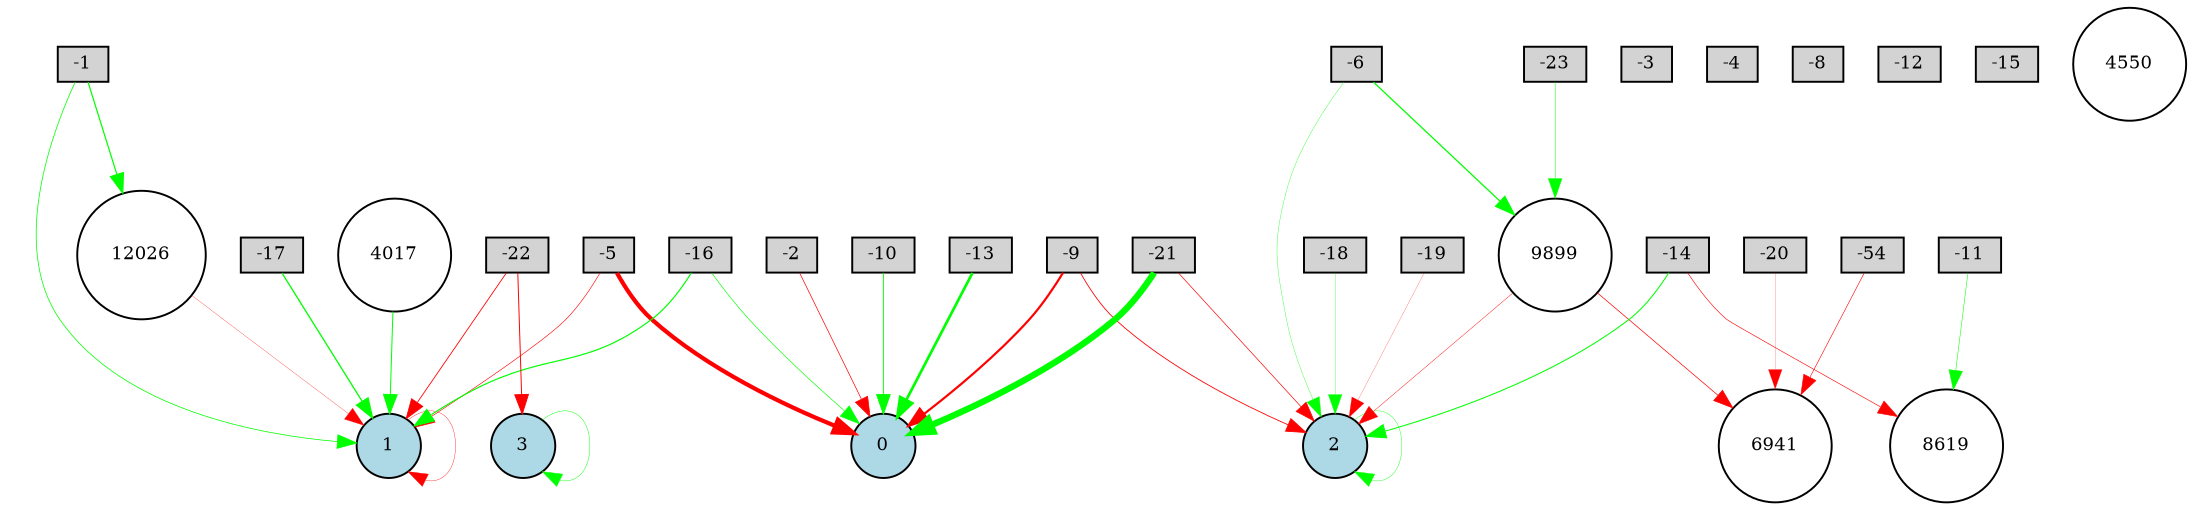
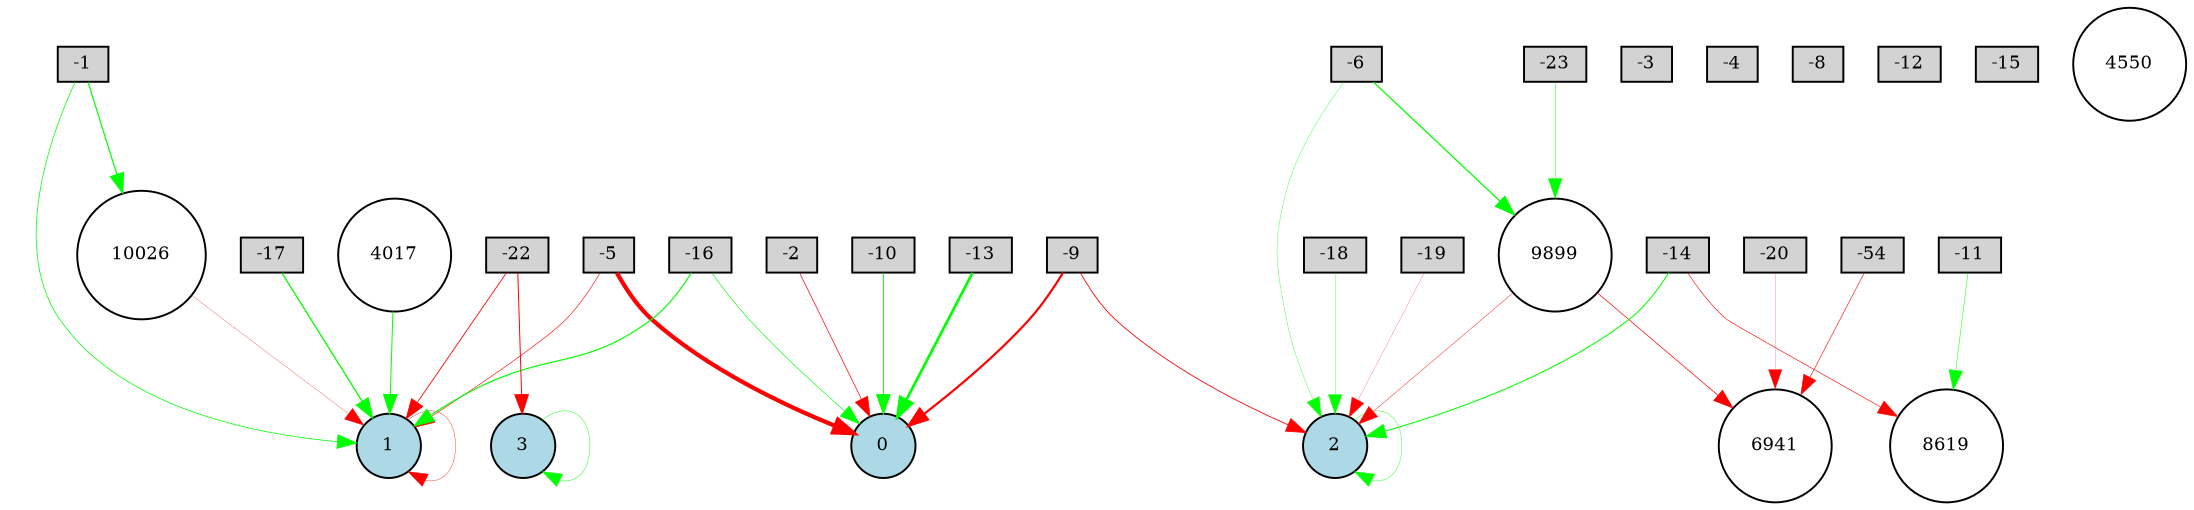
(141, 255) -> (141, 255)
(1164, 255) -> none
